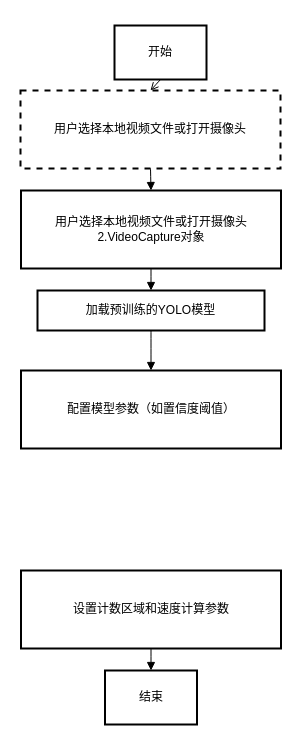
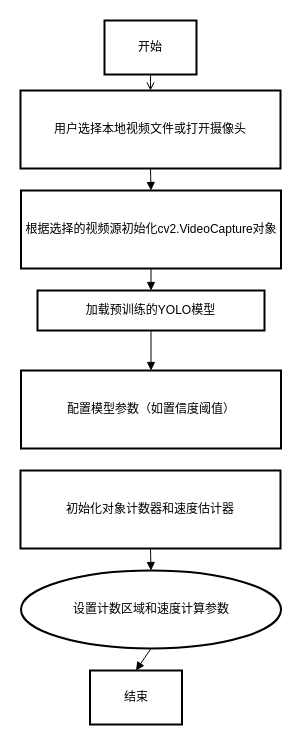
(161, 53) -> (151, 48)
(151, 130) -> (151, 130)
(152, 230) -> (152, 230)
none -> (151, 510)
none -> (151, 553)
(151, 610) -> (151, 610)
(151, 698) -> (136, 698)
